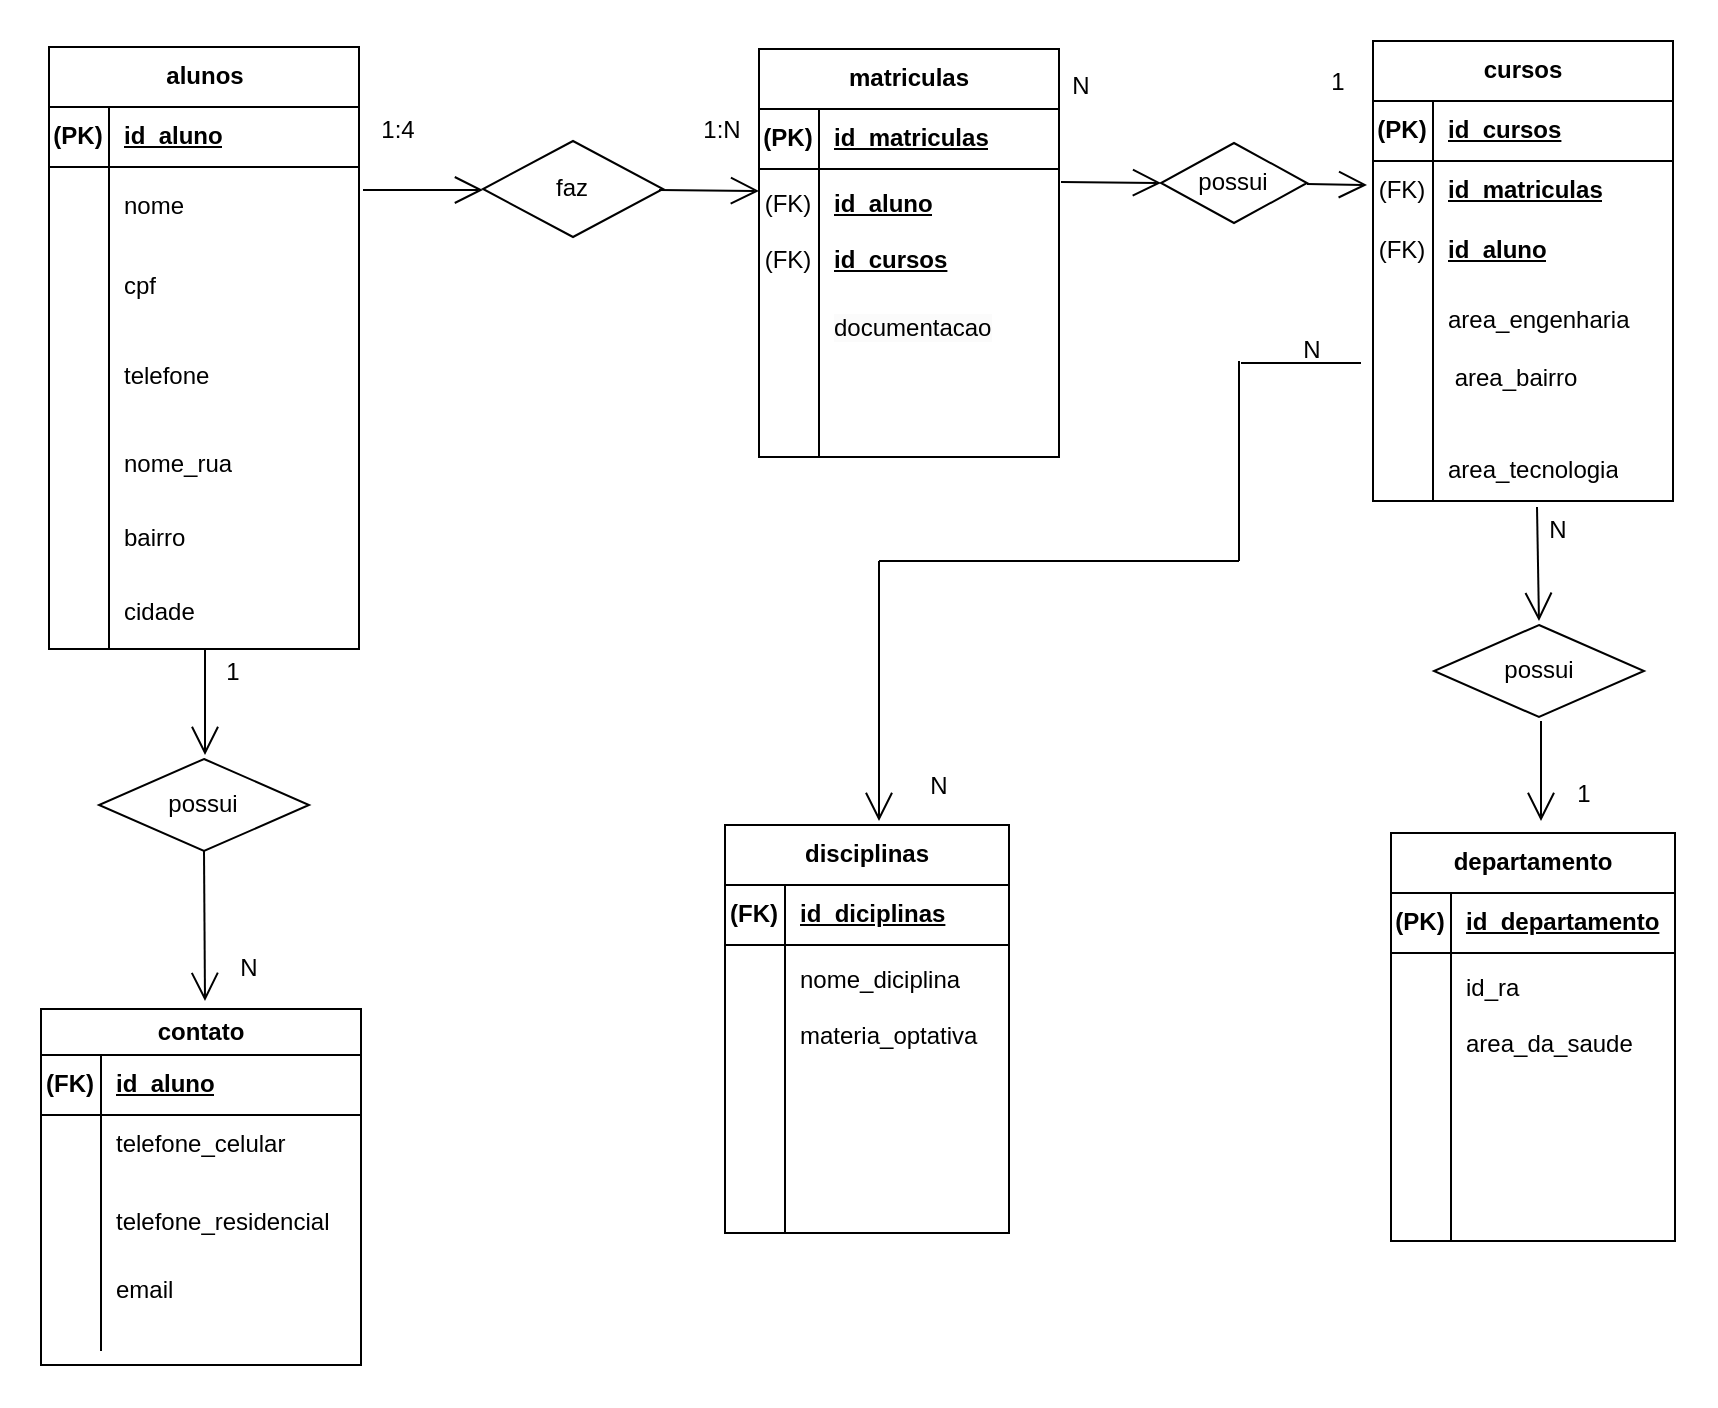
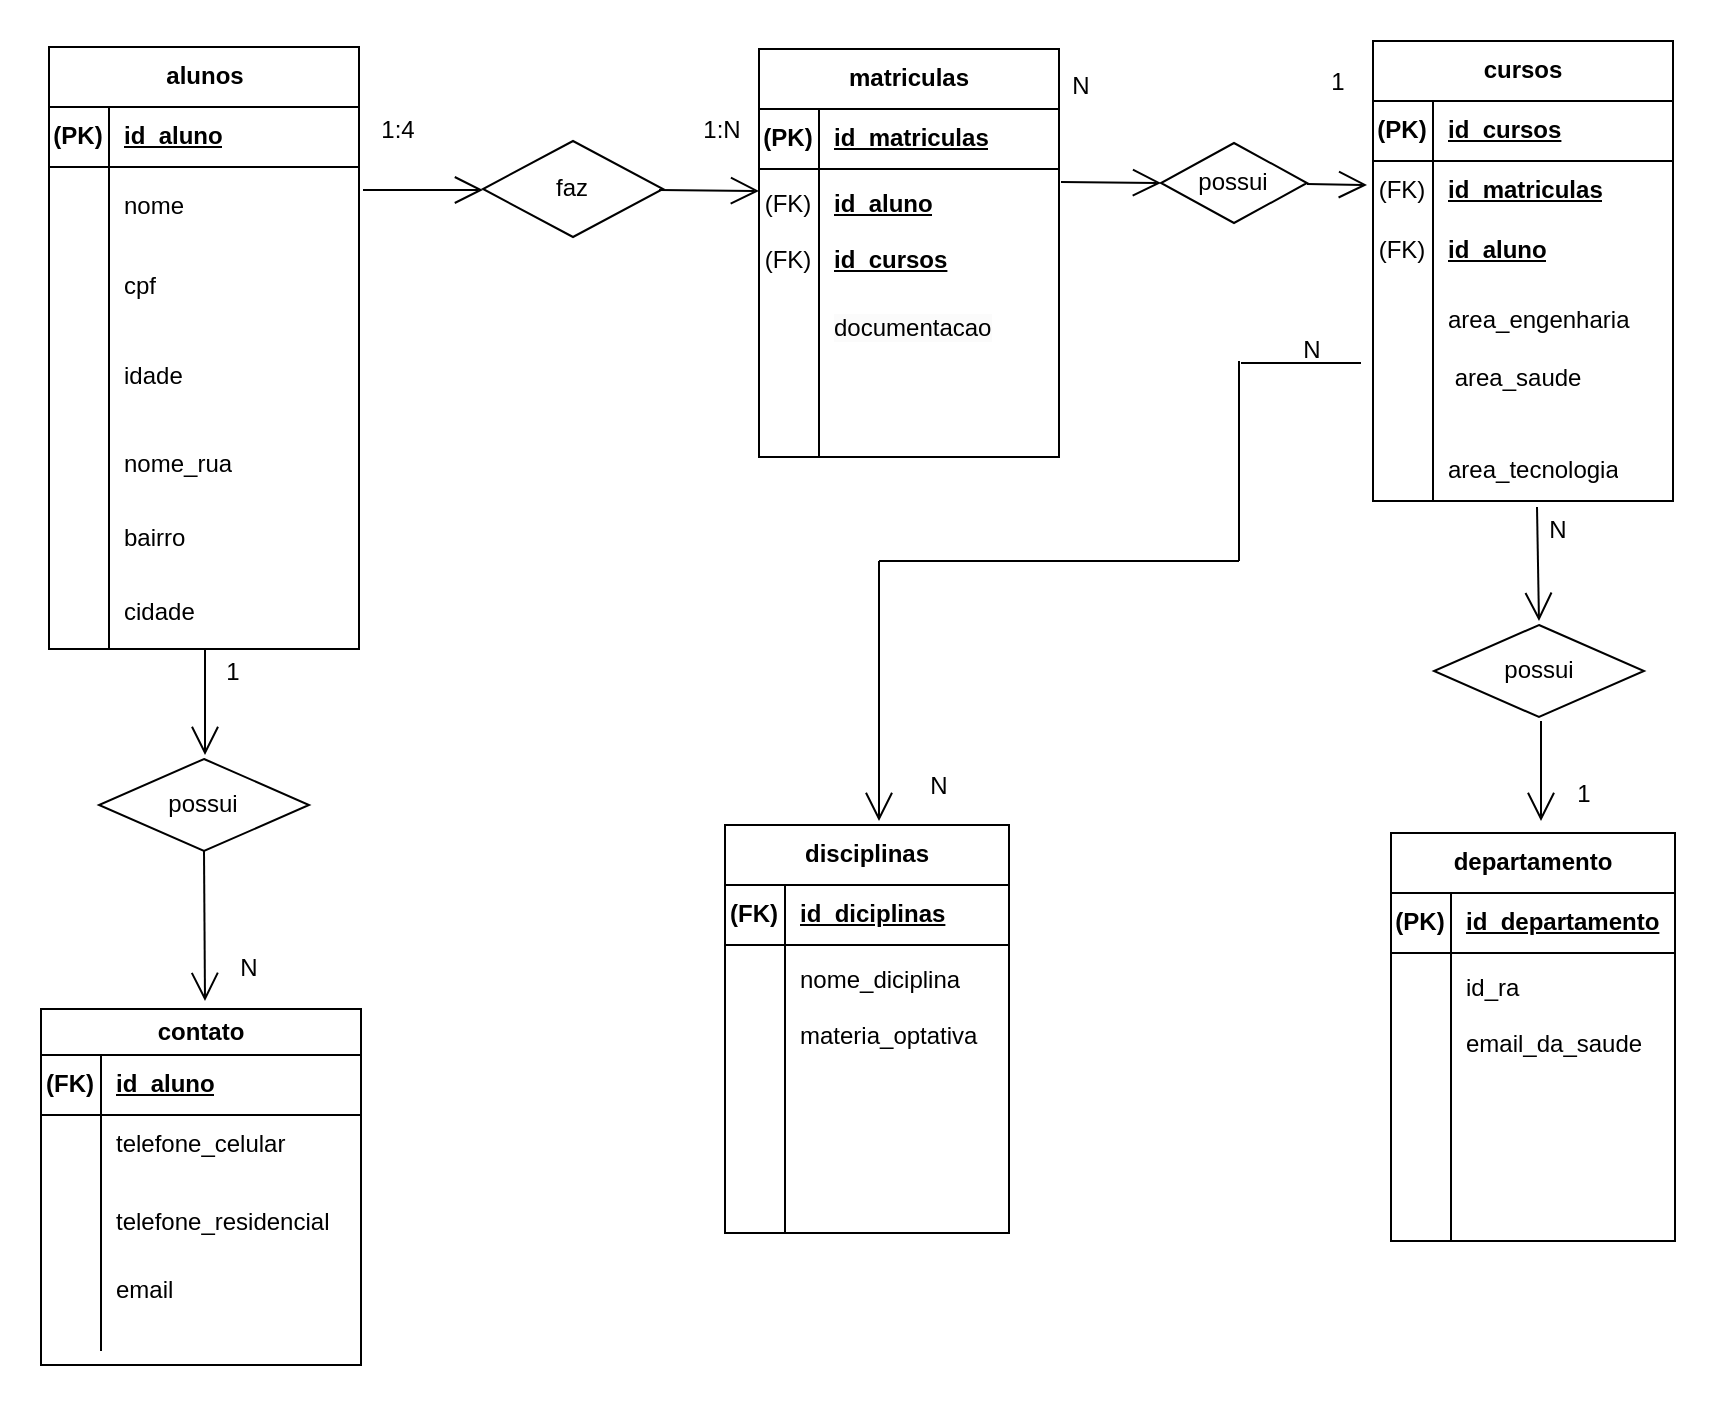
(176, 377) -> (155, 377)
(1520, 379) -> (1516, 379)
(1554, 1045) -> (1555, 1045)
